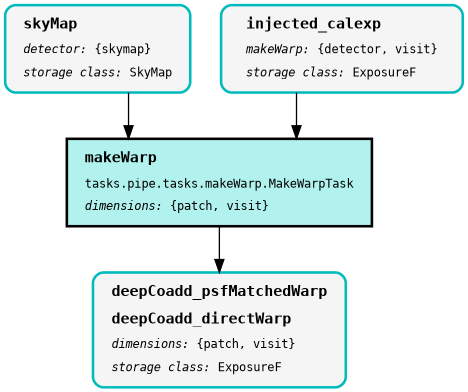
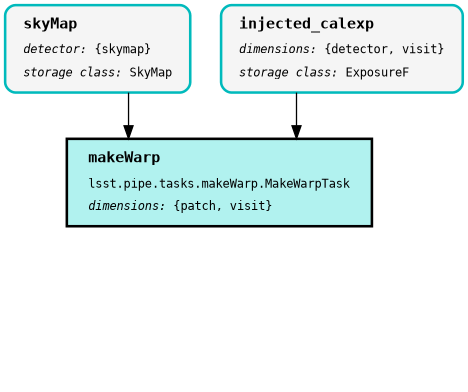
(278, 50) -> (278, 50)
(219, 184) -> (219, 184)
(219, 330) -> none
